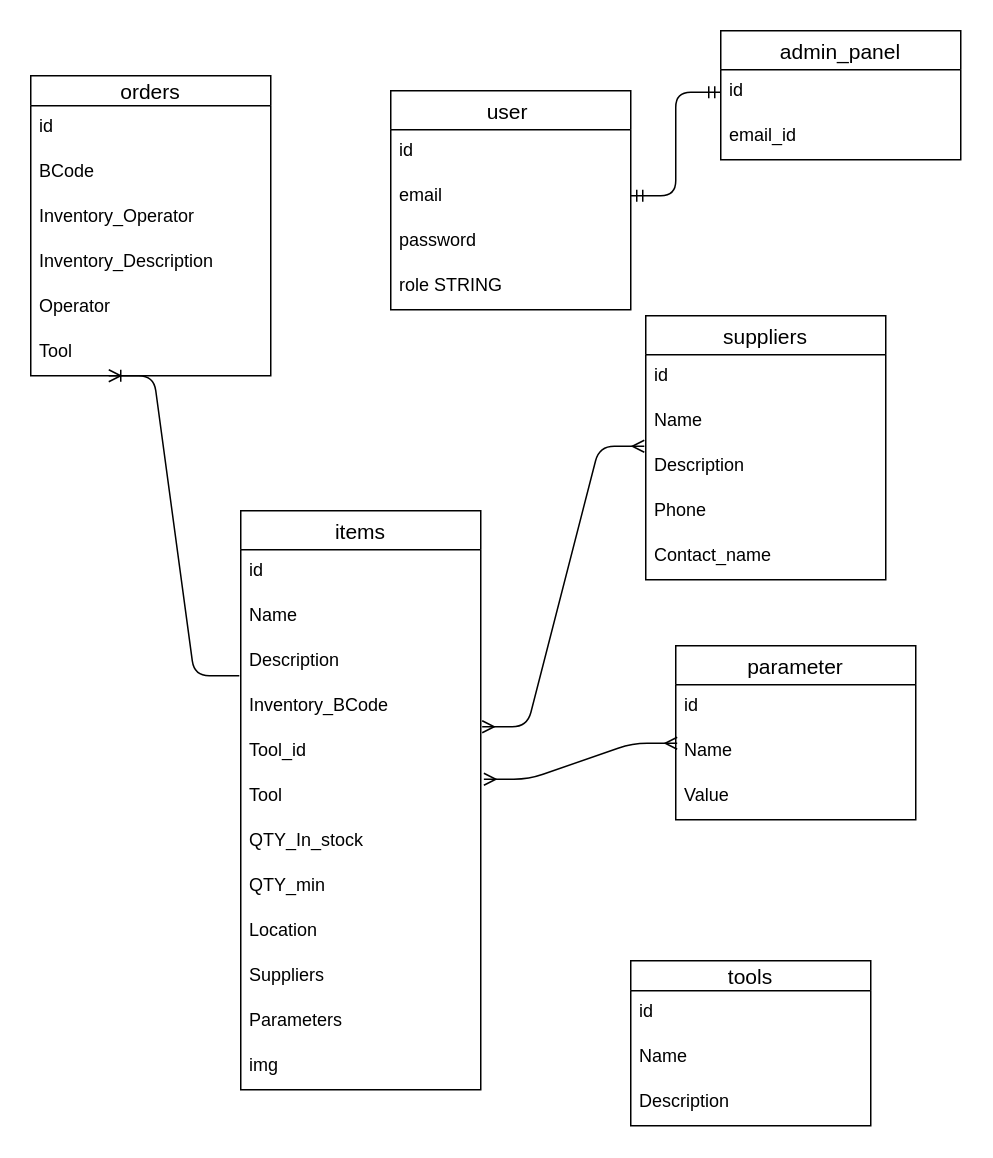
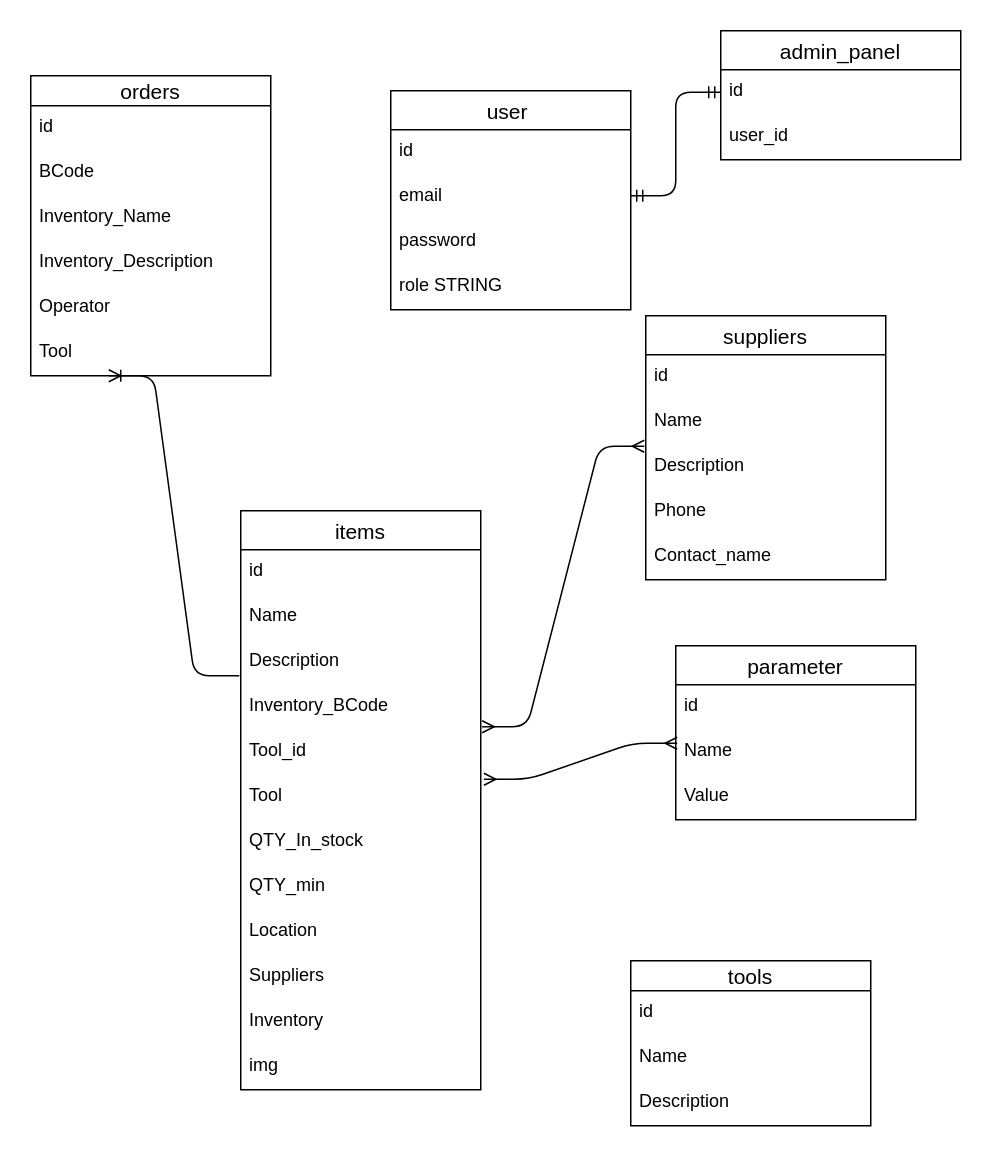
(762, 135) -> (762, 135)
(130, 216) -> (110, 216)
(299, 1020) -> (294, 1020)
